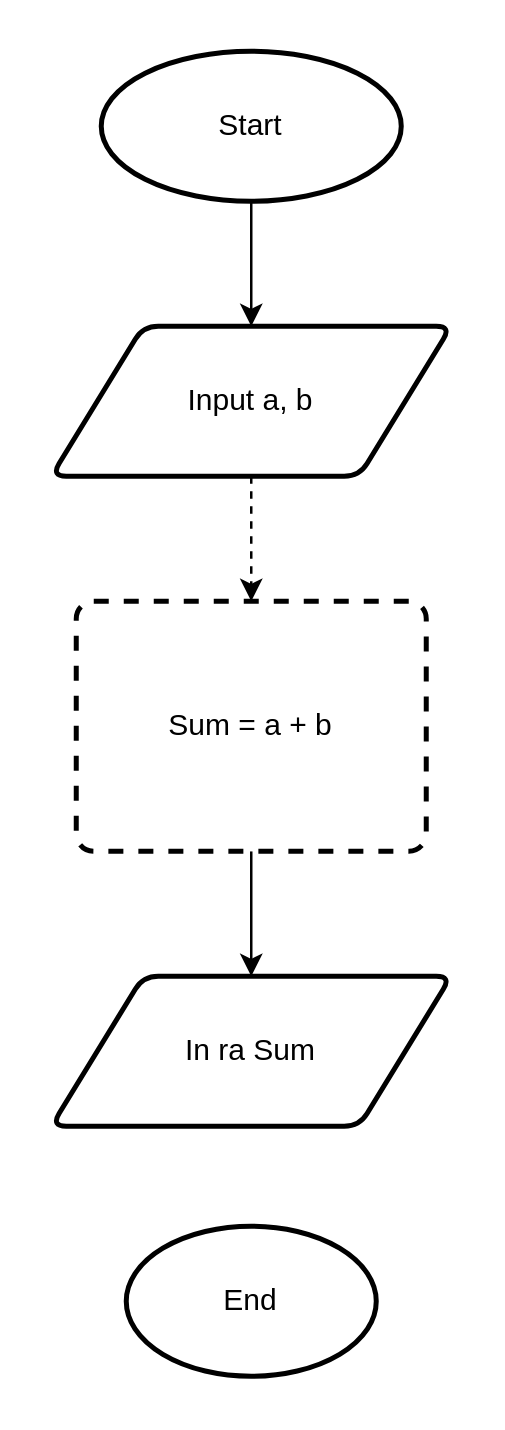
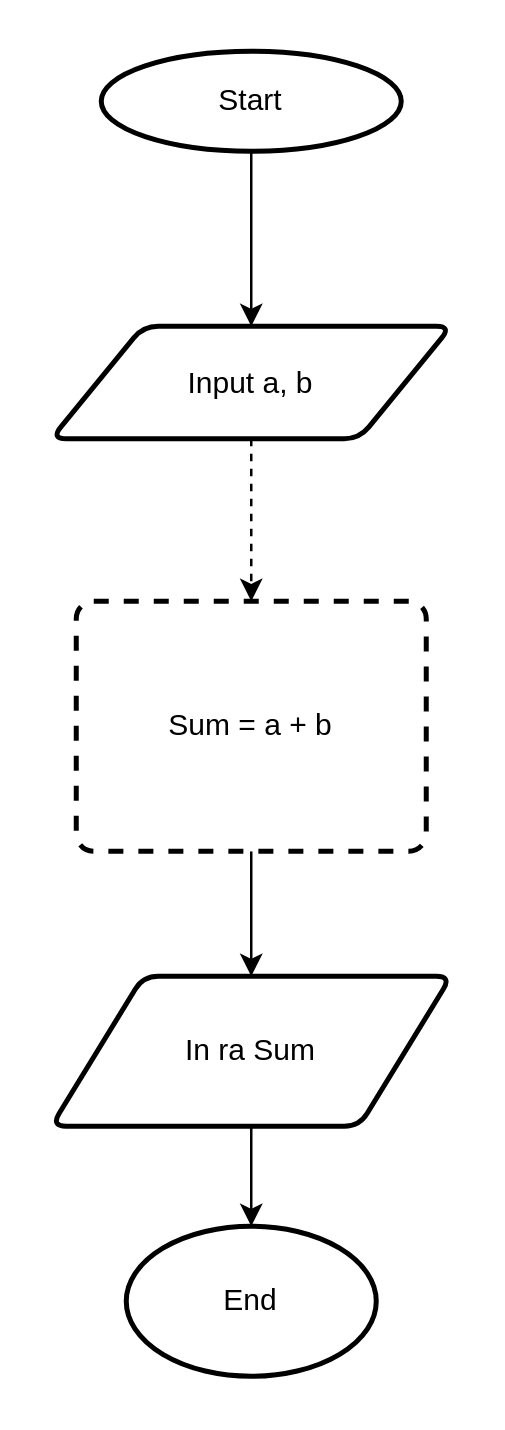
(251, 126) -> (251, 101)
(251, 401) -> (251, 383)
none -> (251, 1168)
